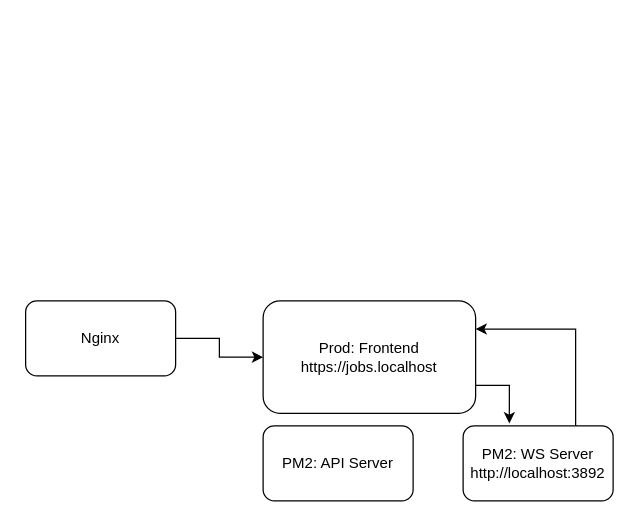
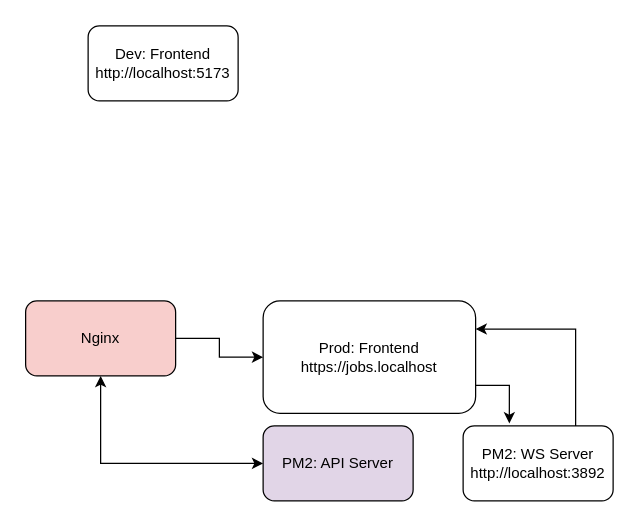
none -> (163, 63)
(101, 338) -> (101, 338)
none -> (138, 463)
(338, 463) -> (338, 463)
